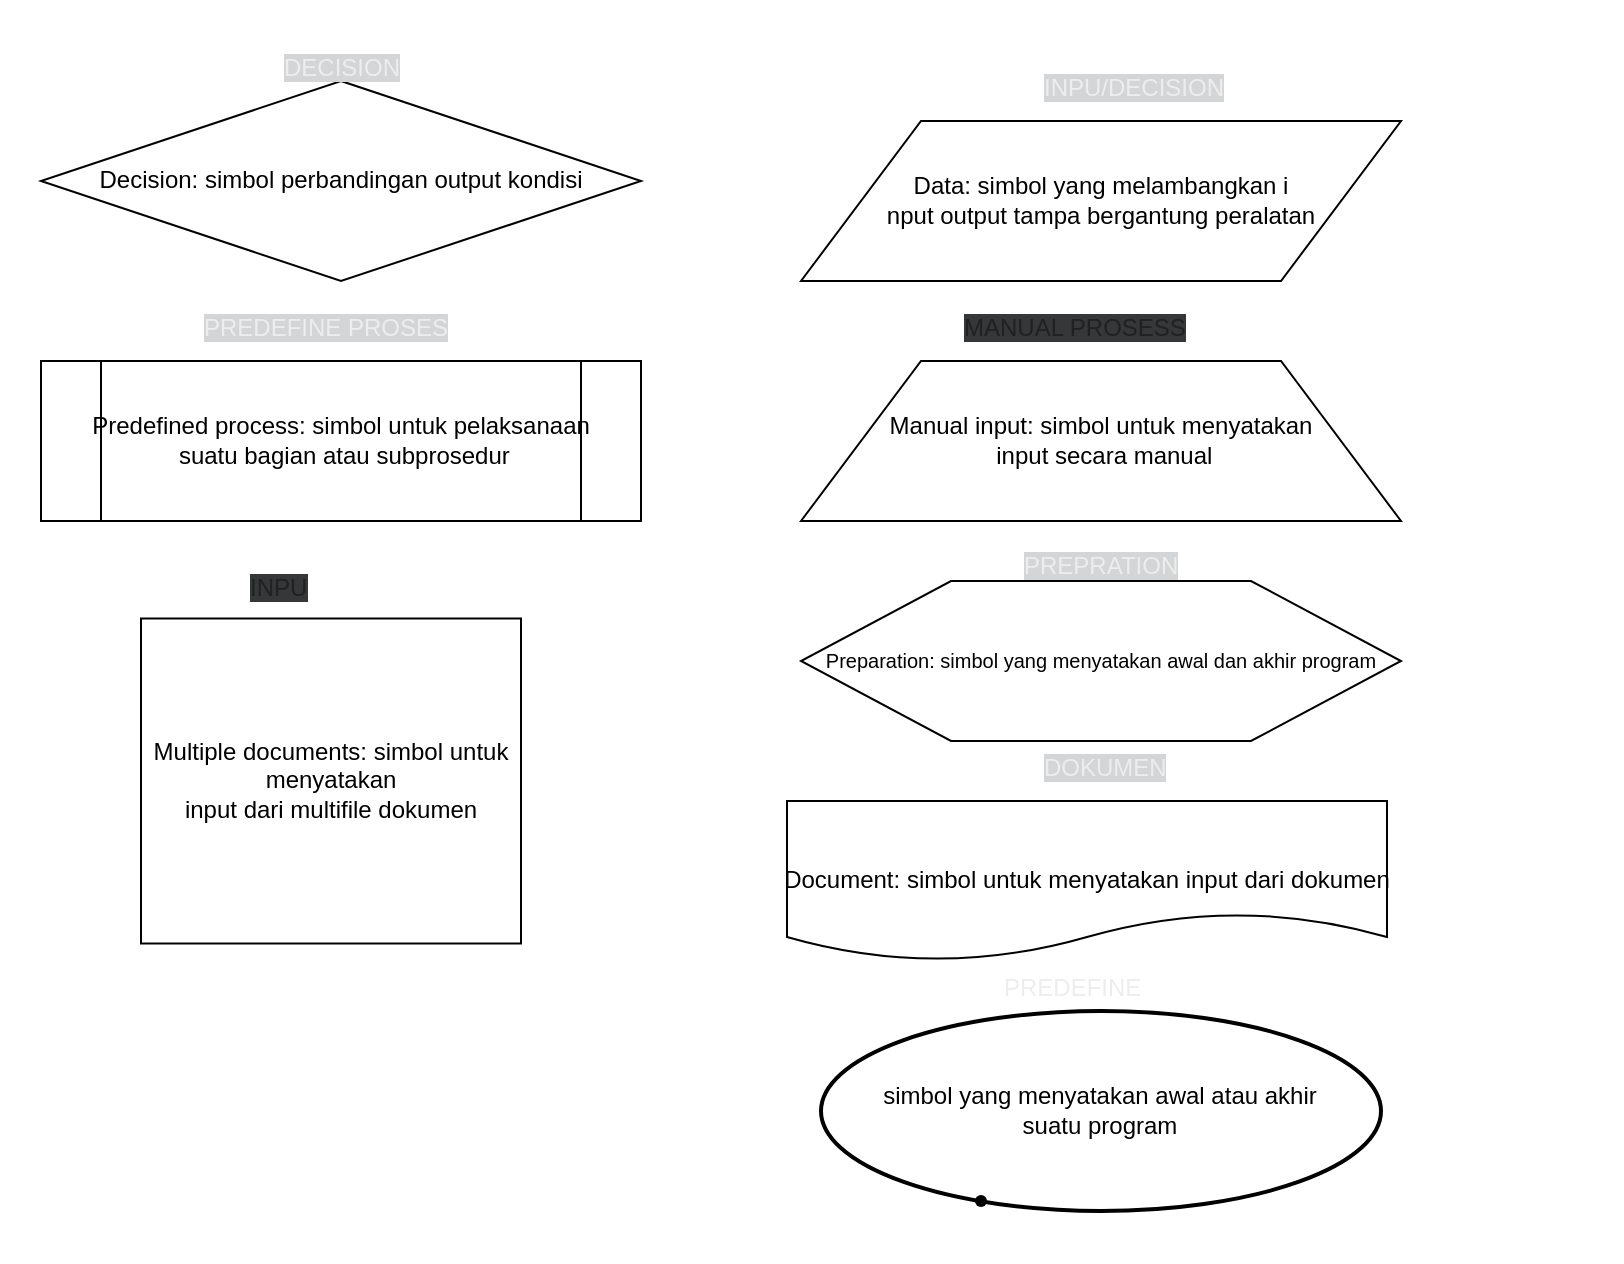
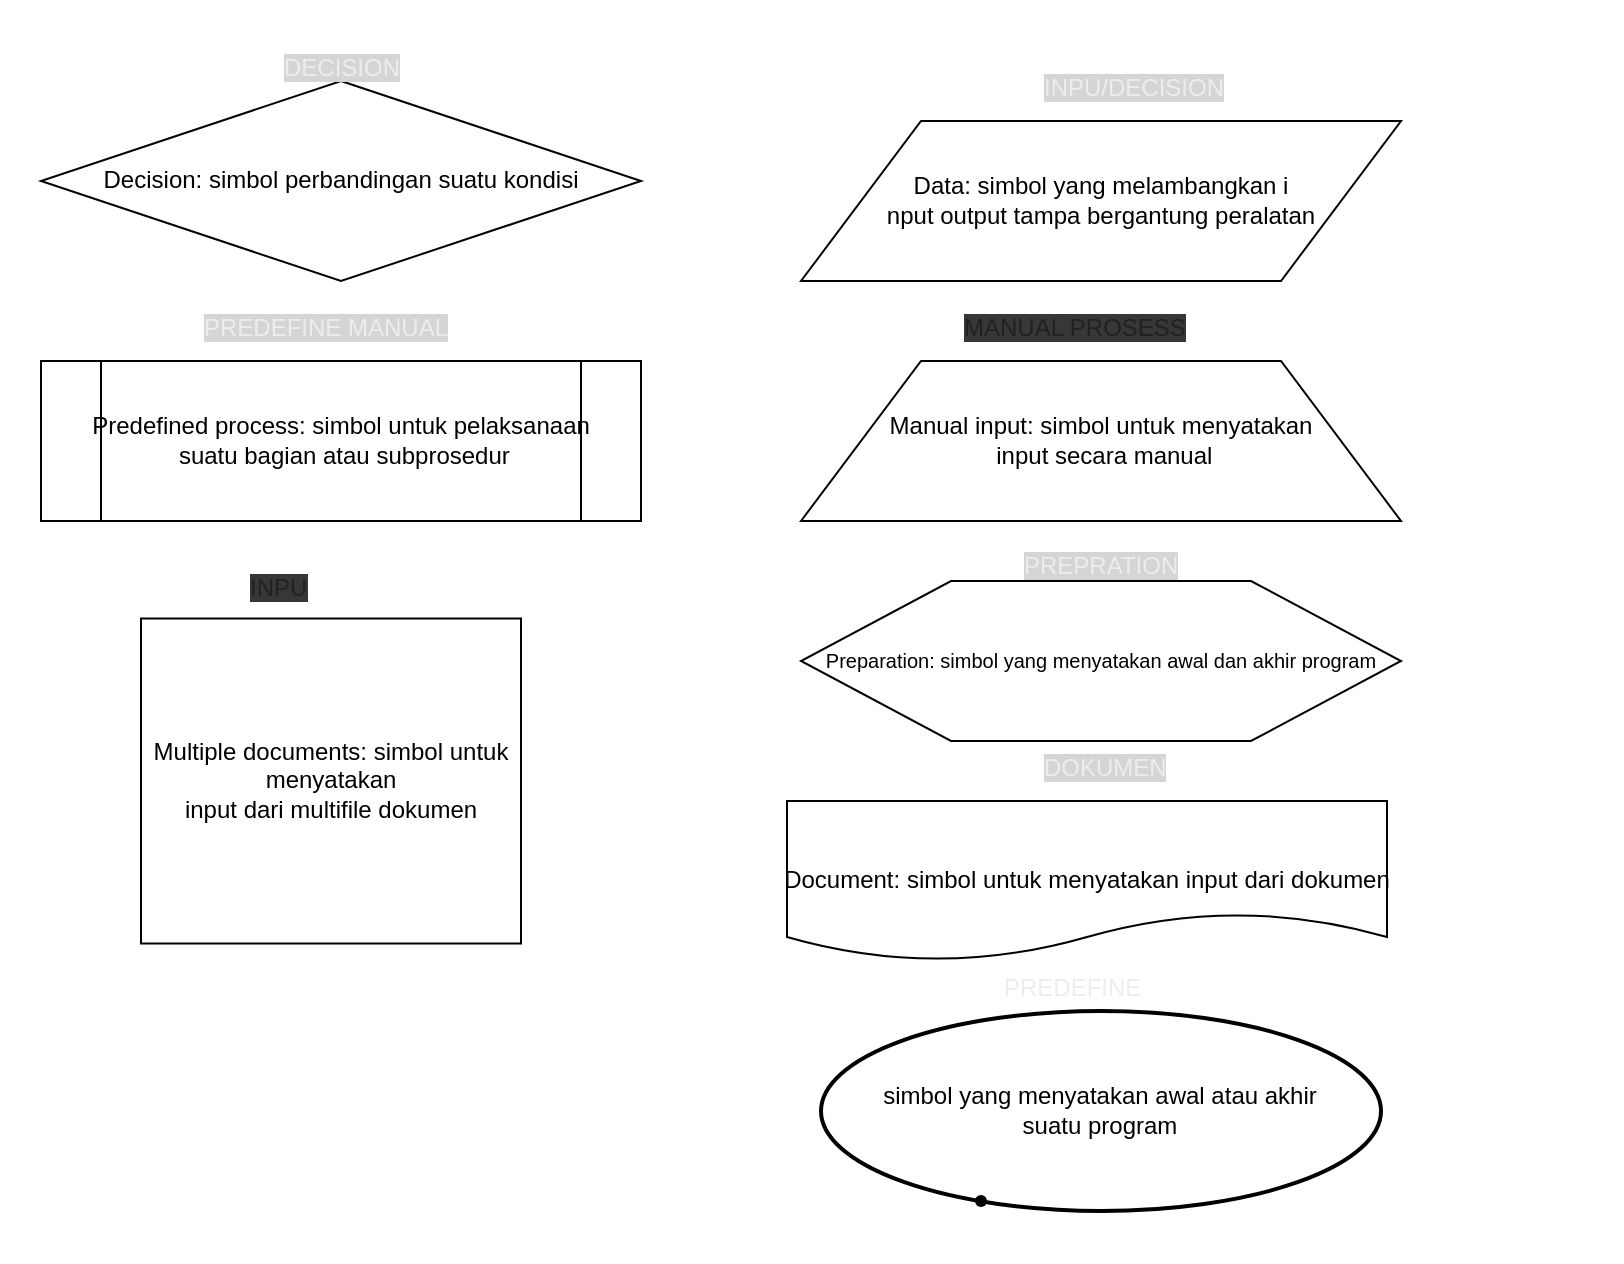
(342, 181) -> (342, 181)
(309, 329) -> (309, 329)
